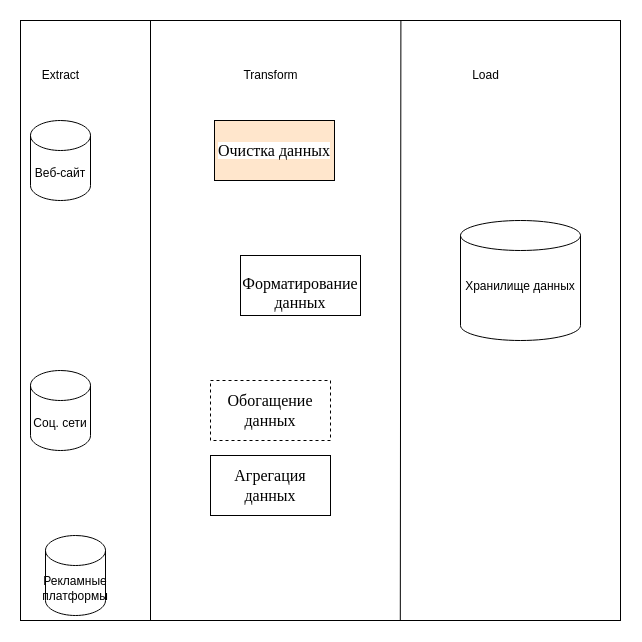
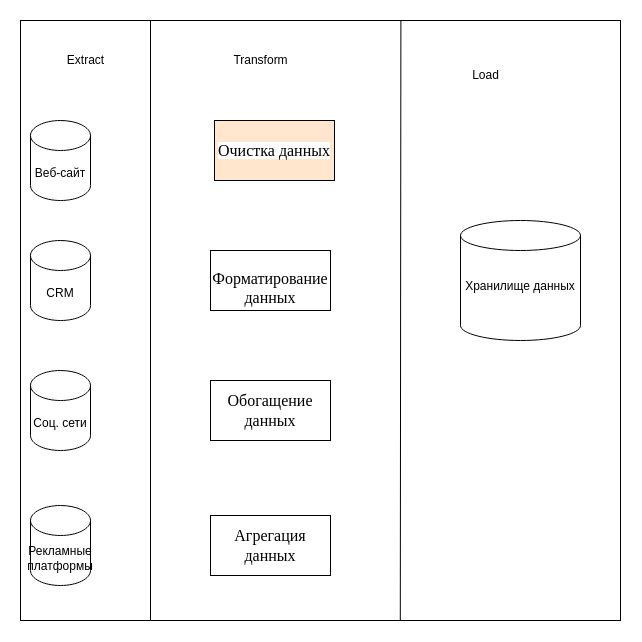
(61, 76) -> (86, 61)
(271, 76) -> (261, 61)
none -> (61, 281)
(301, 286) -> (271, 281)
(271, 411) -> (271, 411)
(271, 486) -> (271, 546)
(76, 576) -> (61, 546)
